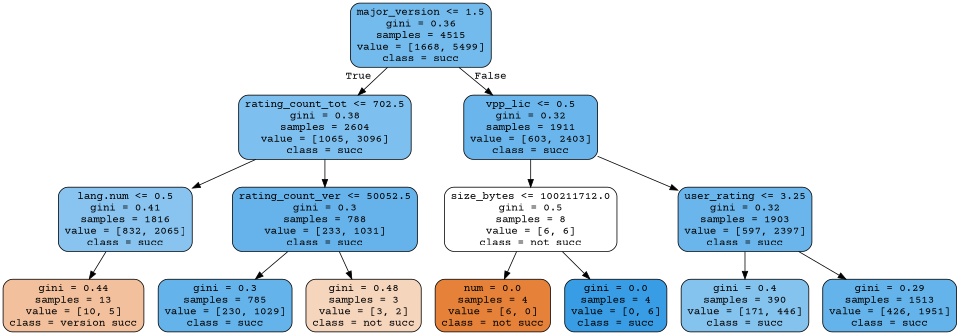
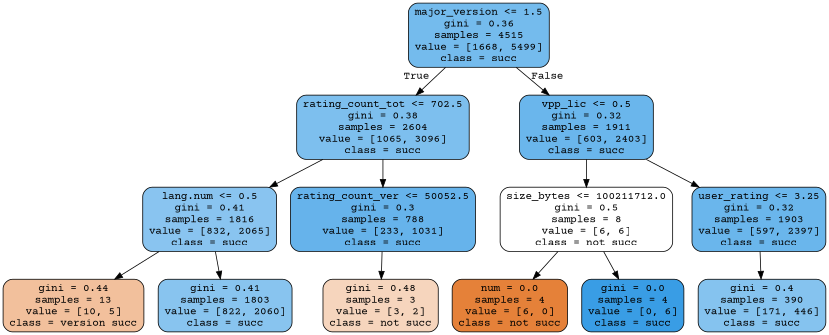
none -> (225, 306)
(225, 306) -> none
(890, 306) -> none
